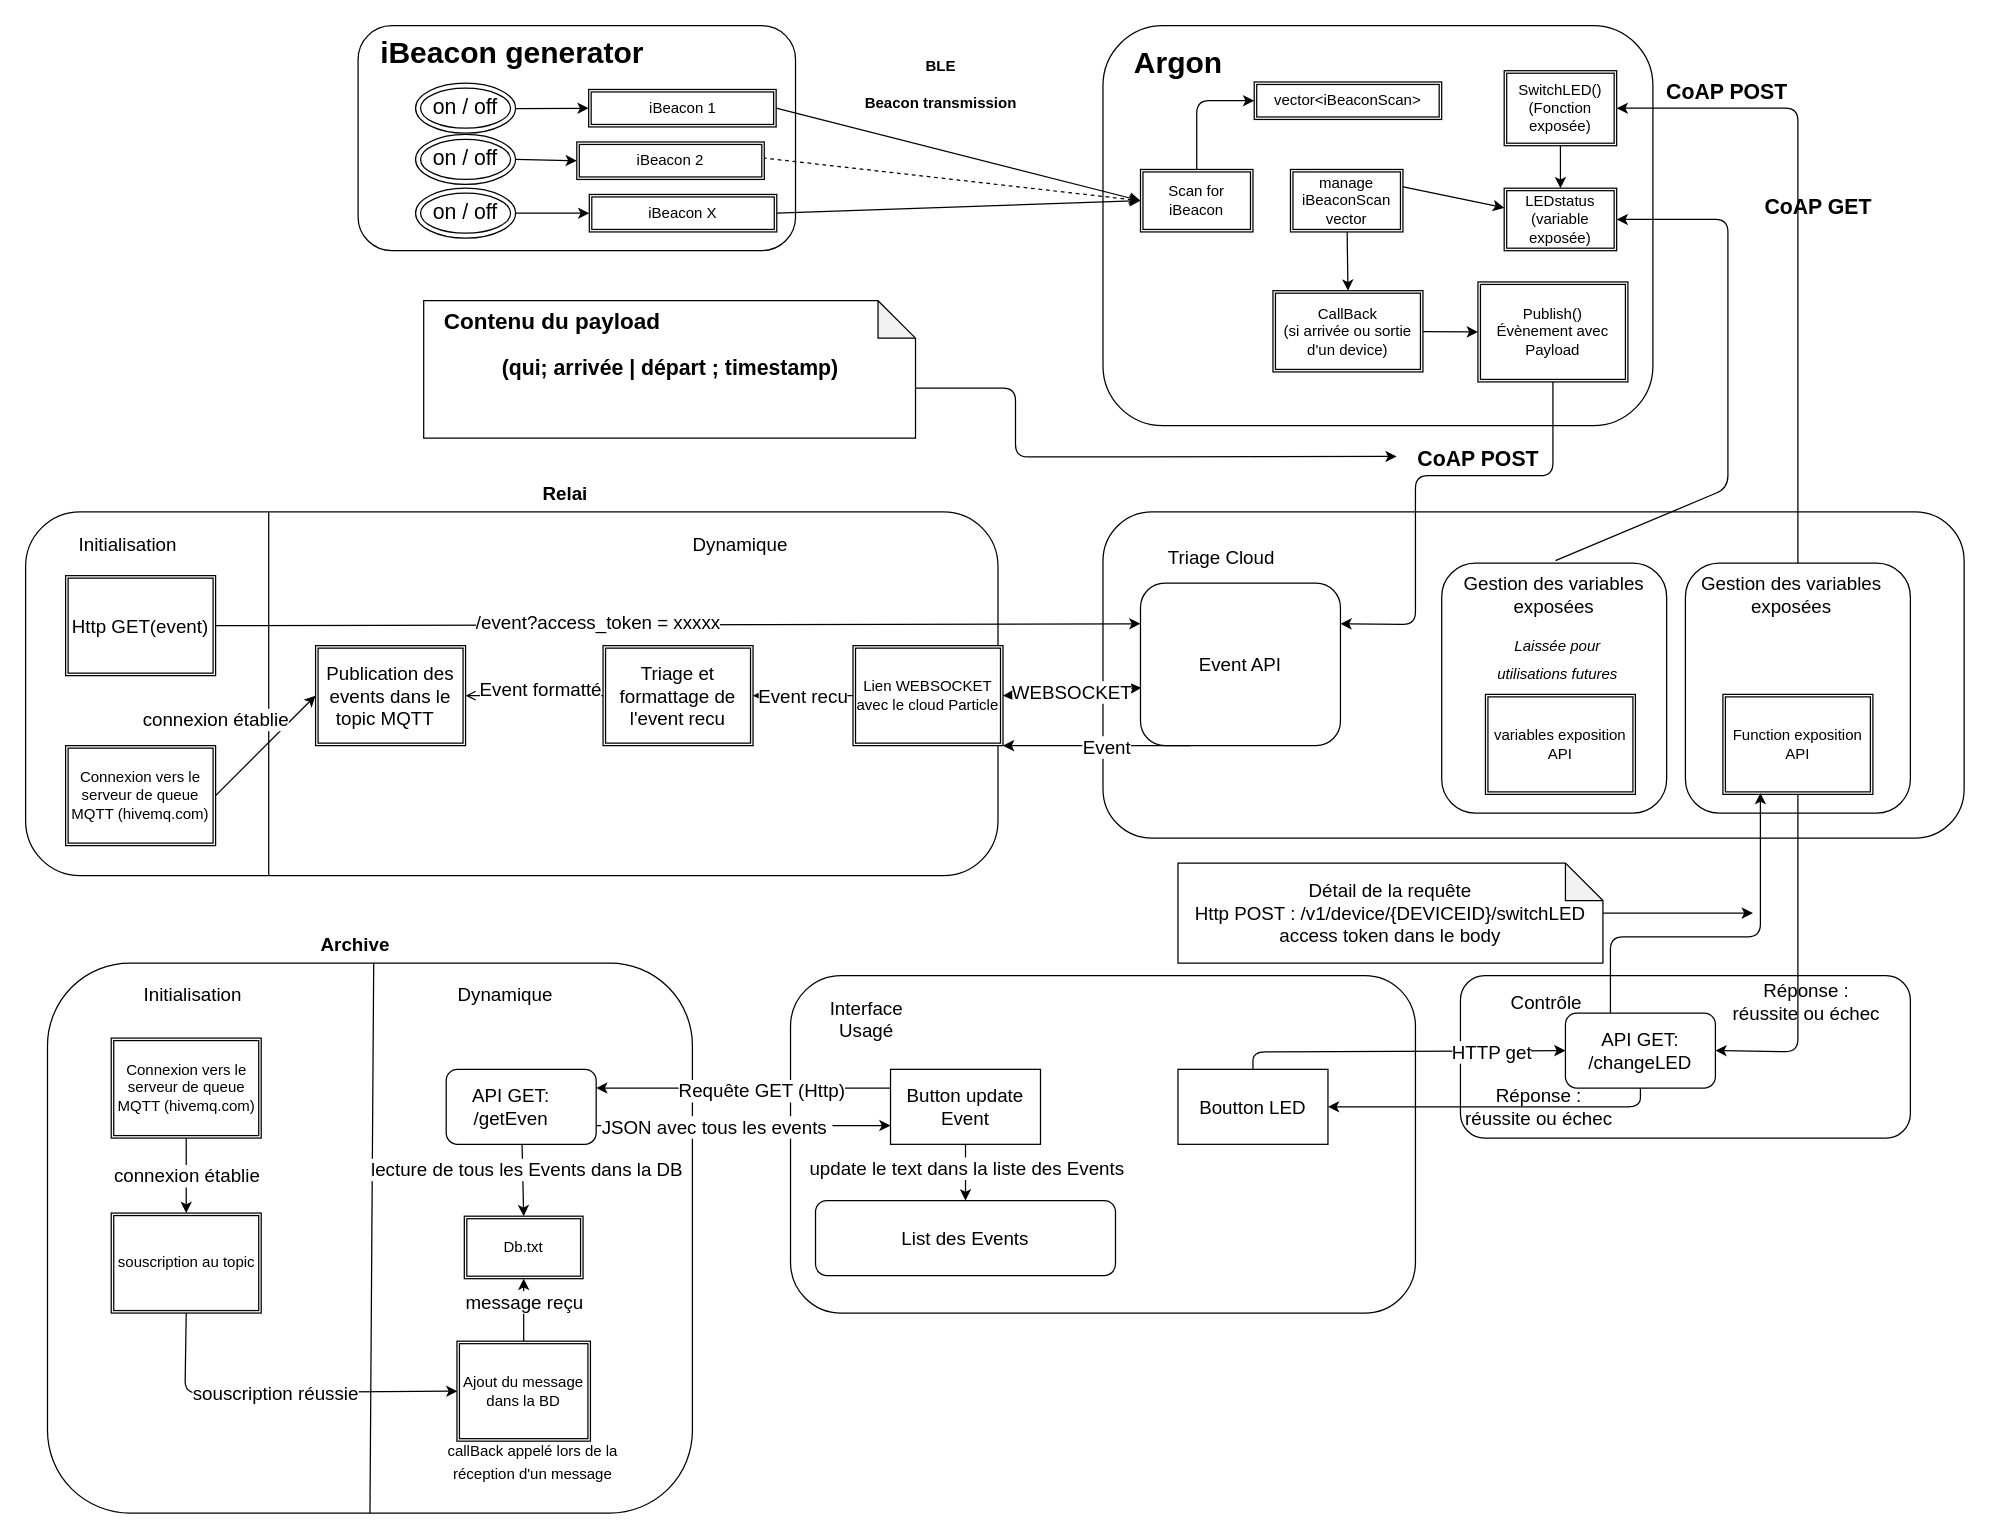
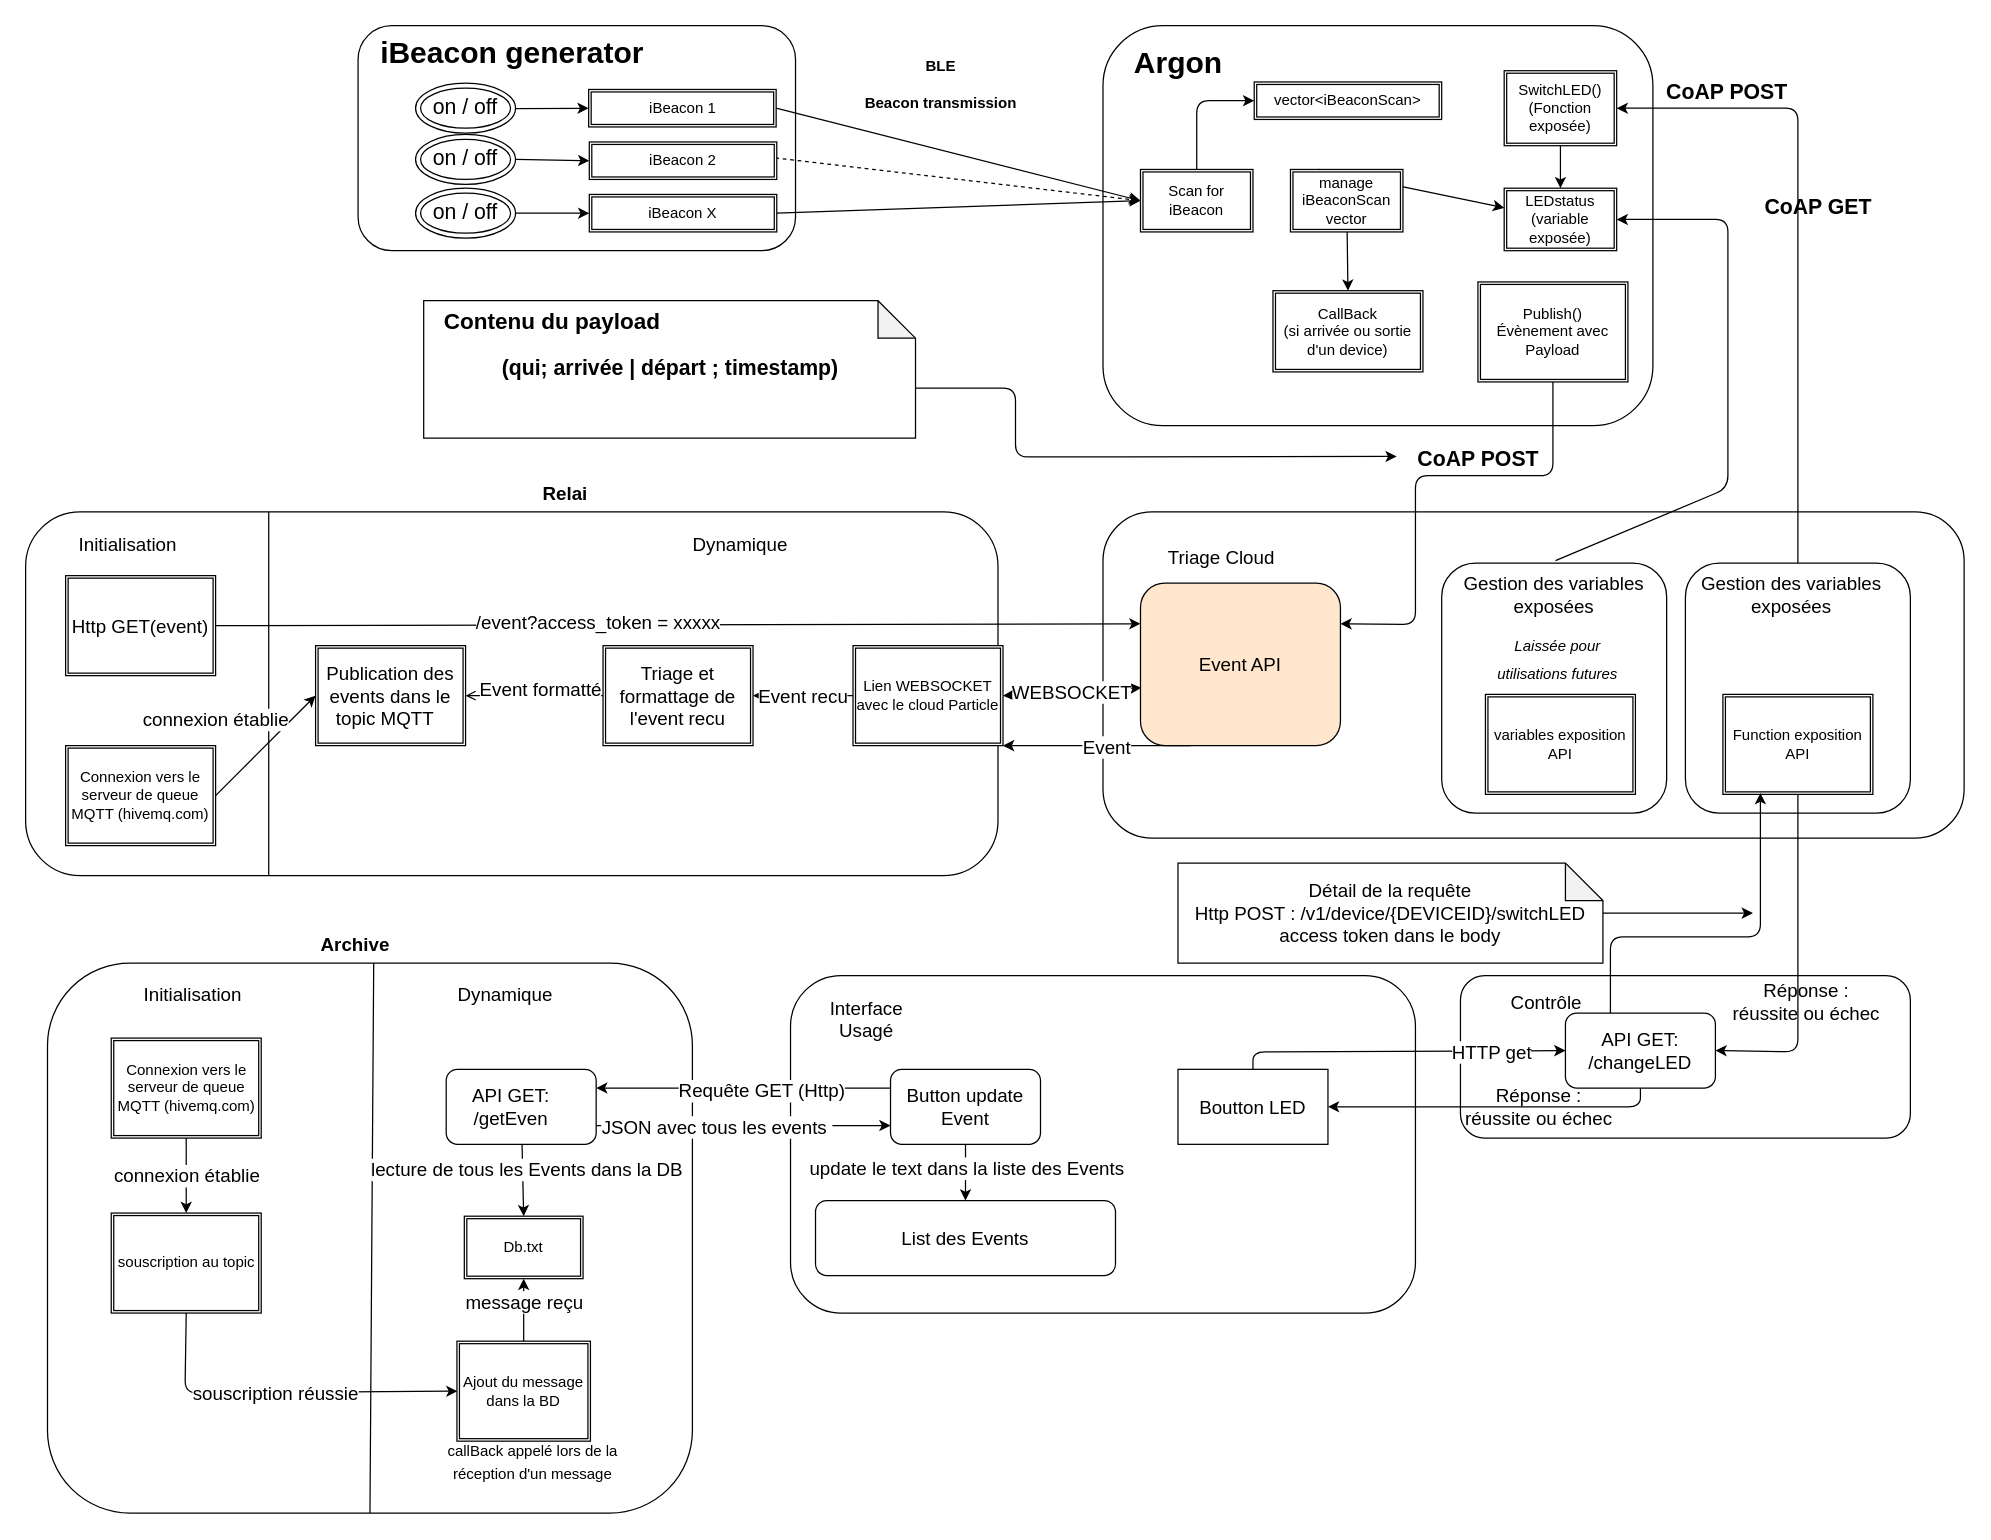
(671, 161) -> (683, 161)
(1446, 332) -> none
(1241, 664) -> (1241, 664)
(966, 1107) -> (966, 1107)
